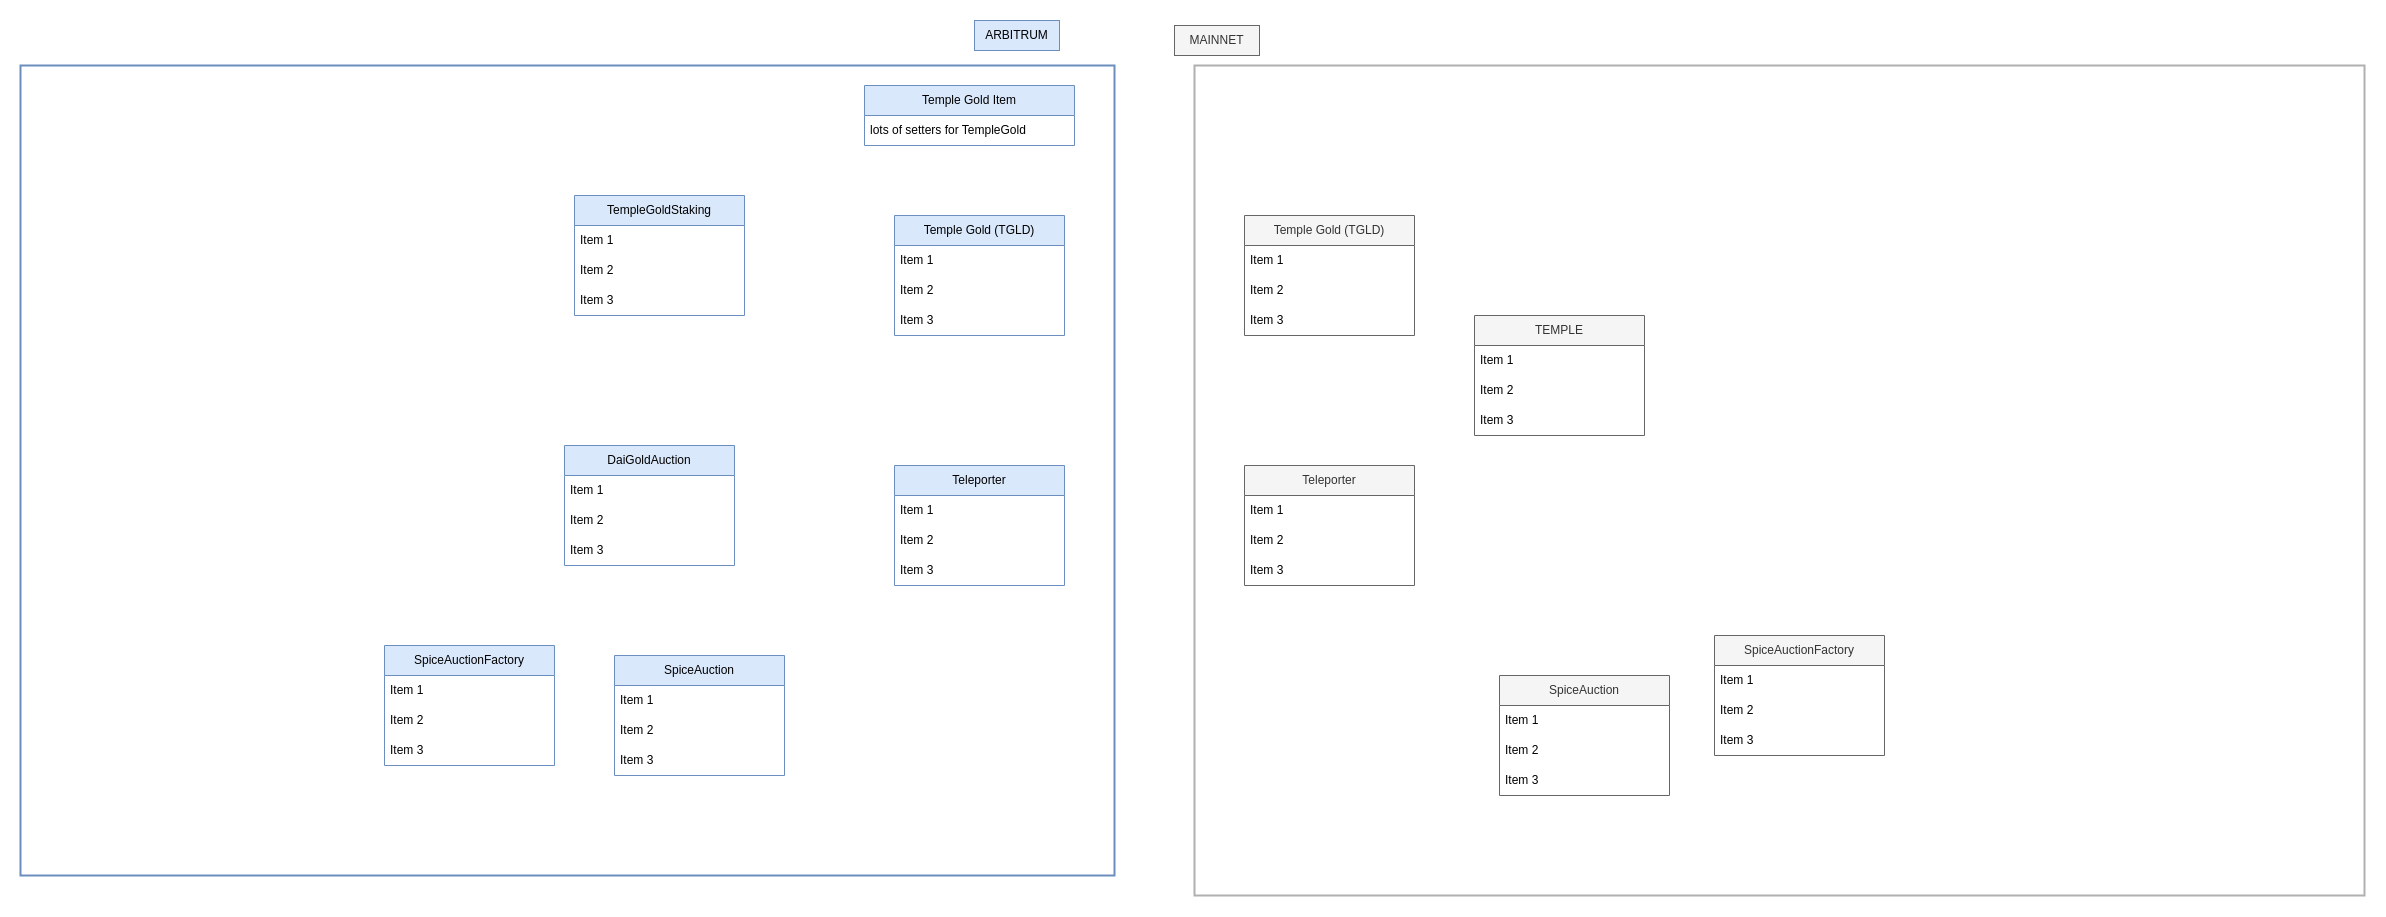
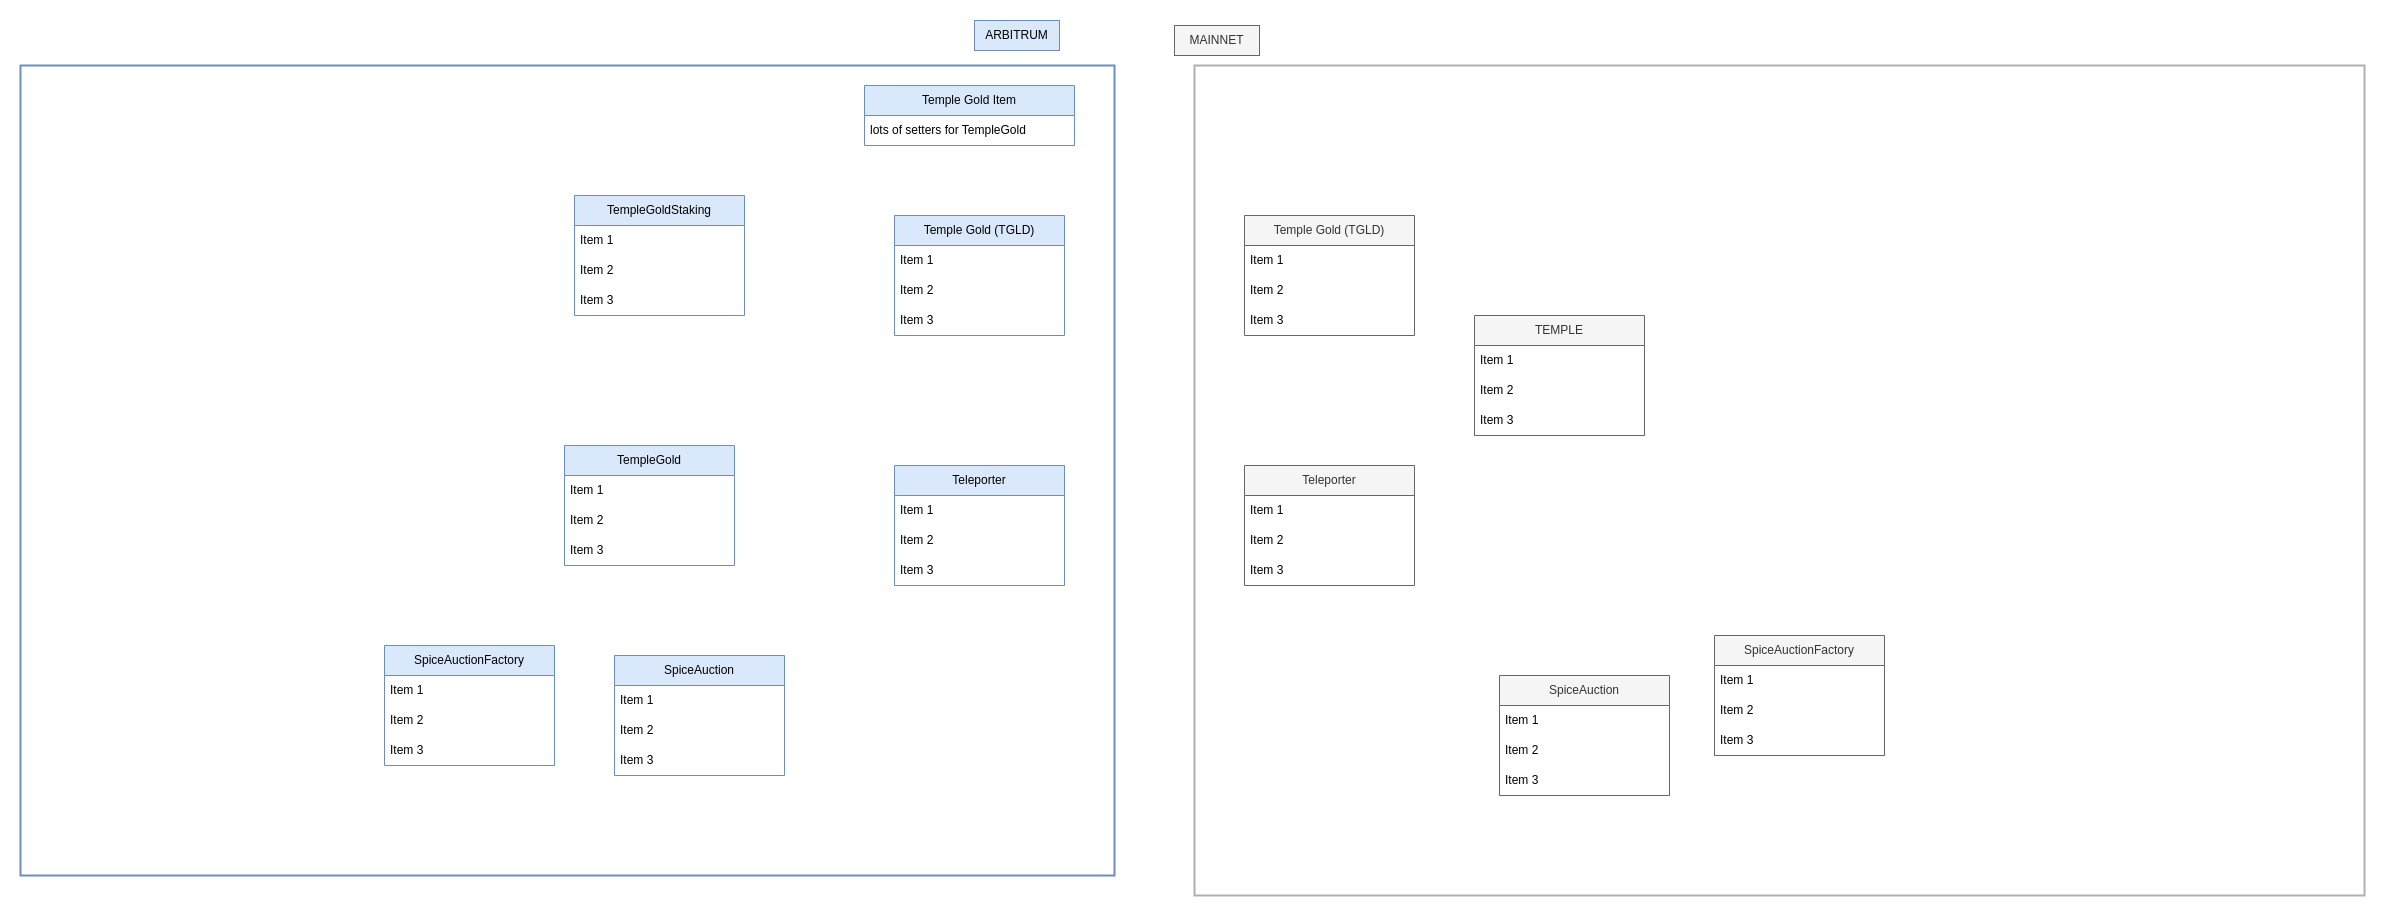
(650, 461) -> (650, 461)
